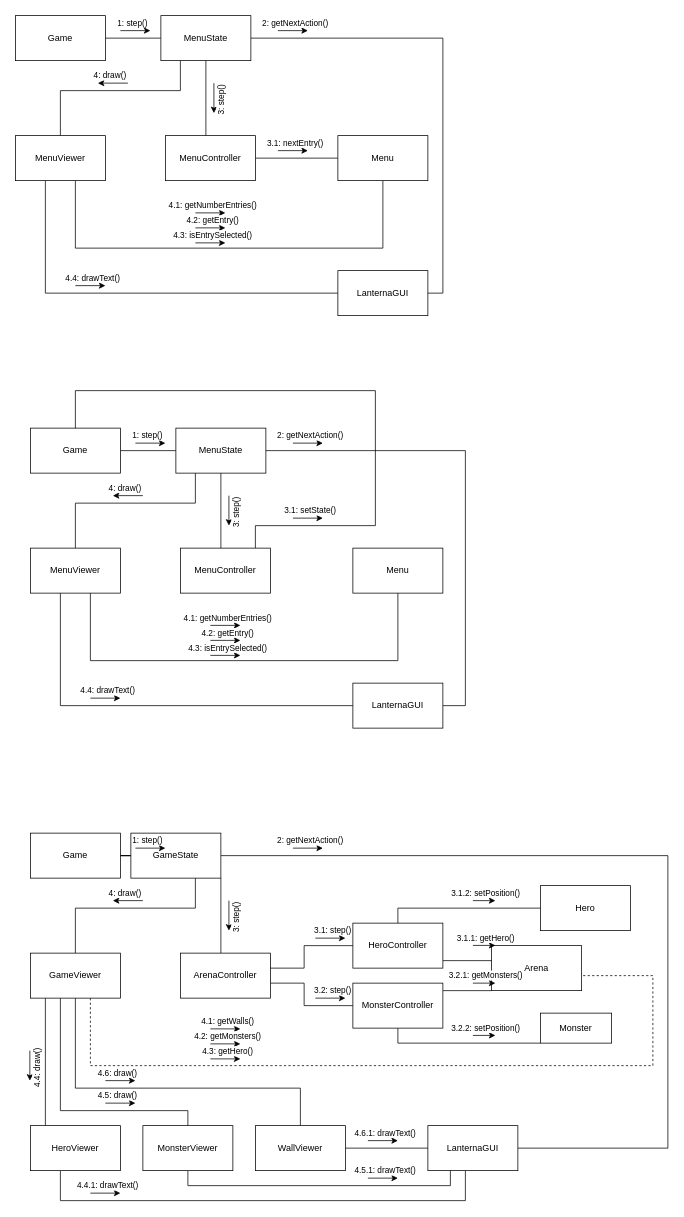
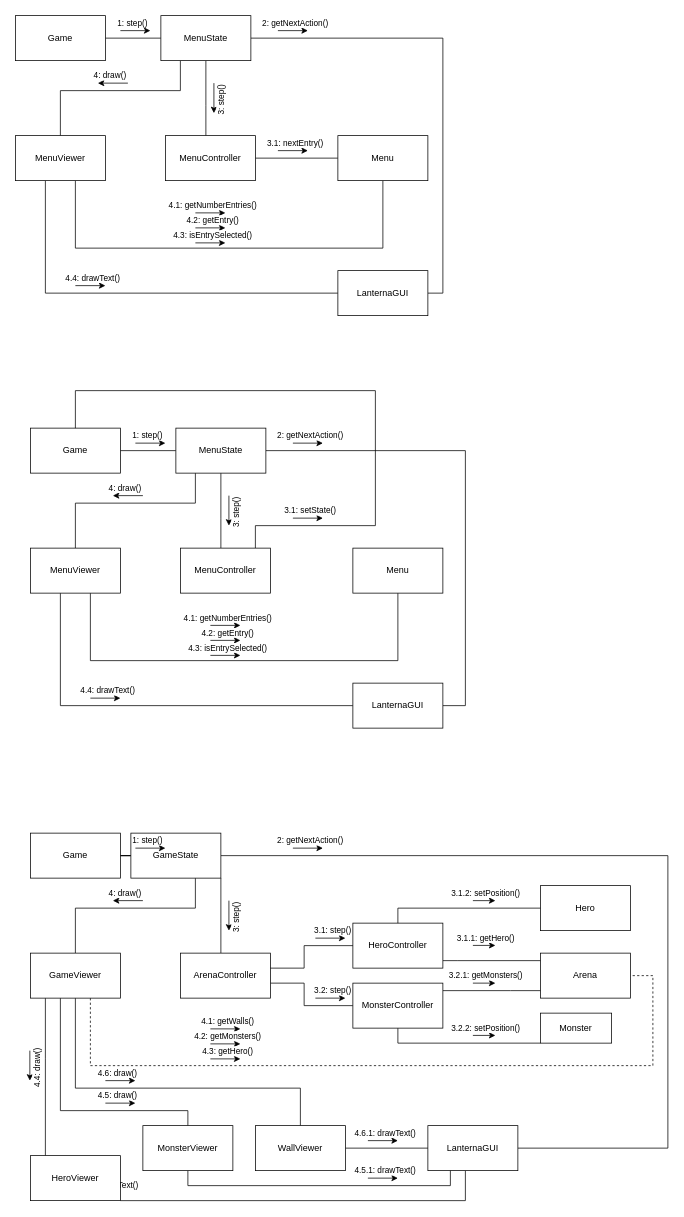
(537, 968) -> (585, 975)
(75, 1148) -> (75, 1178)
